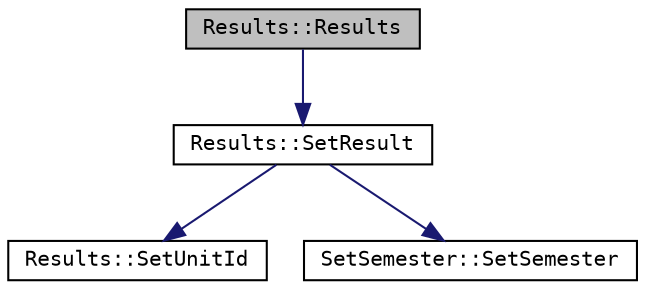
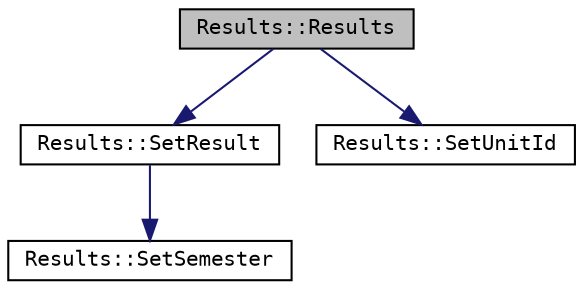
(229, 197) -> (362, 80)
(470, 261) -> (150, 261)
